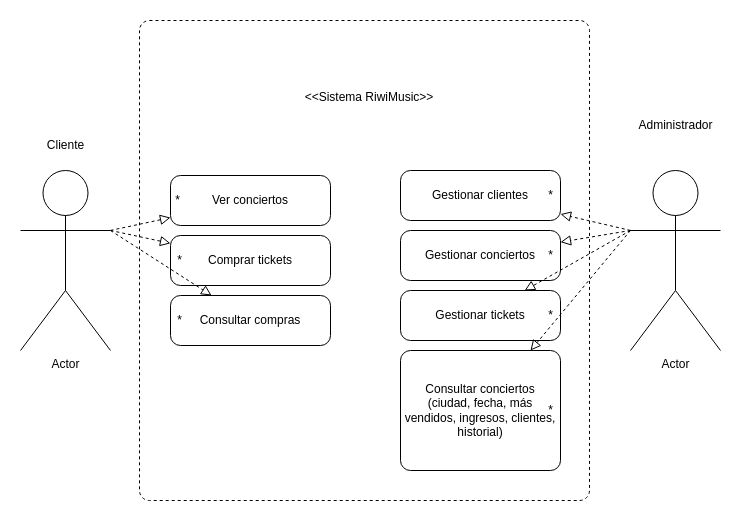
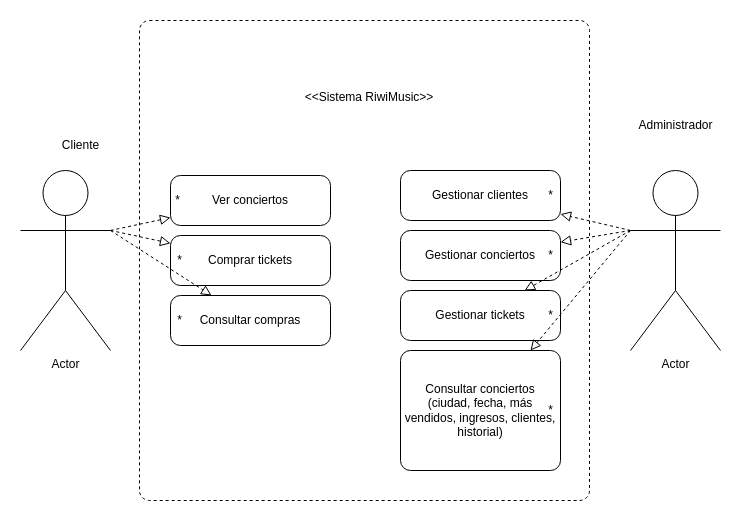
(66, 146) -> (81, 146)
